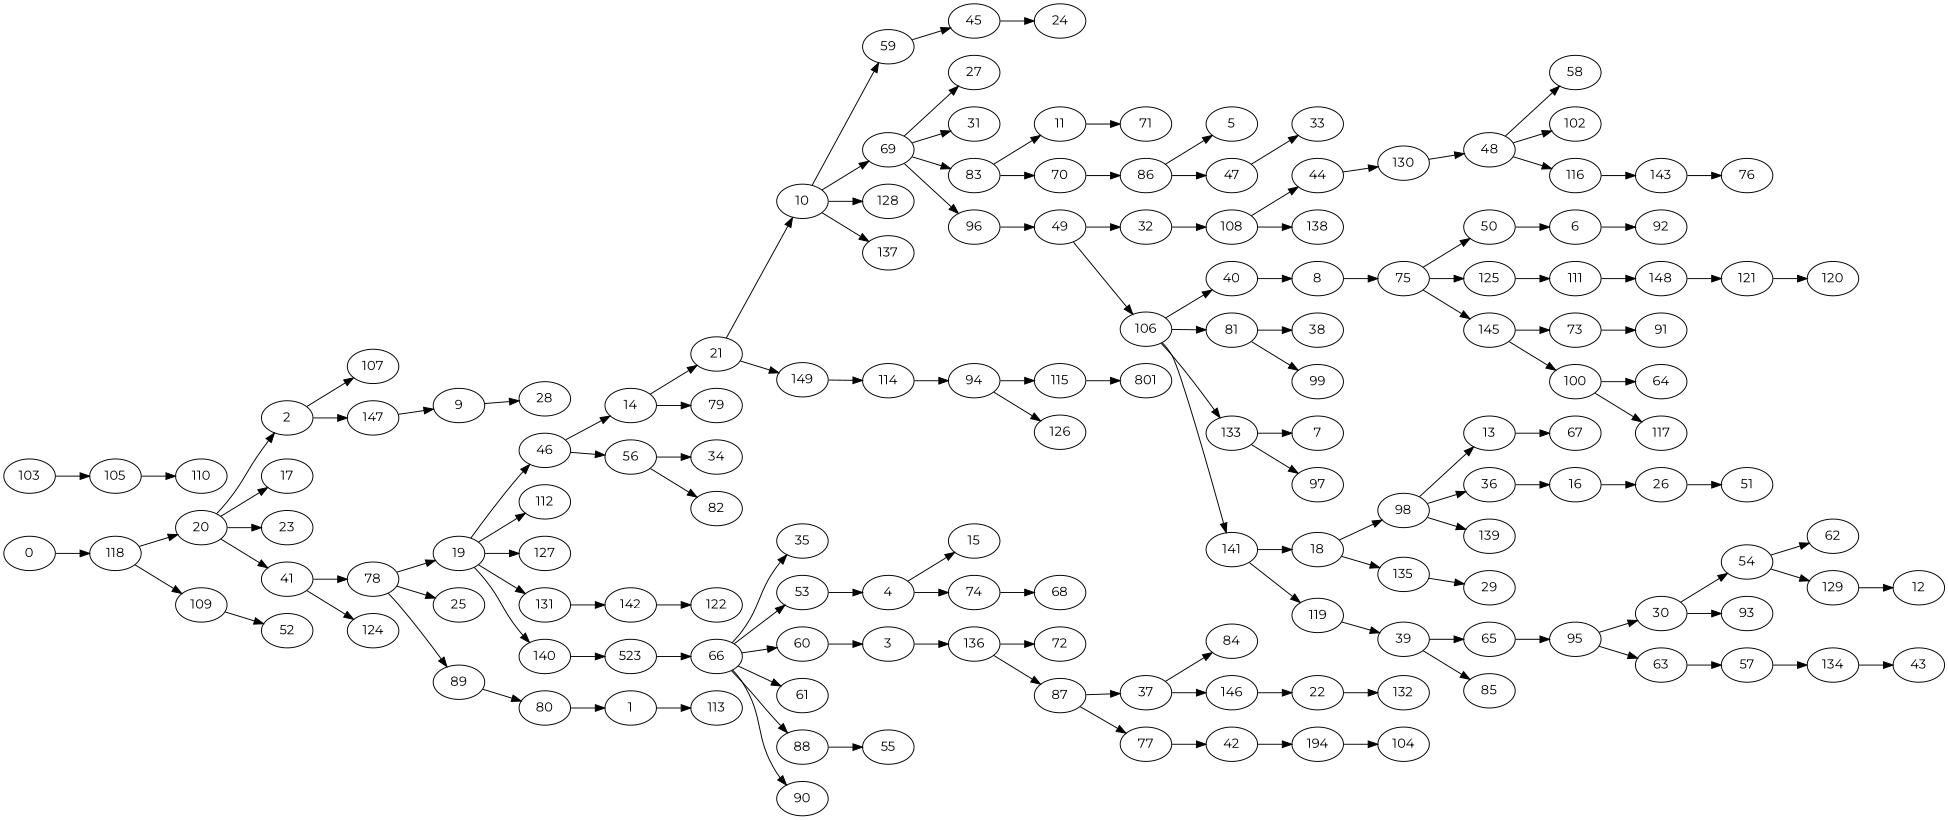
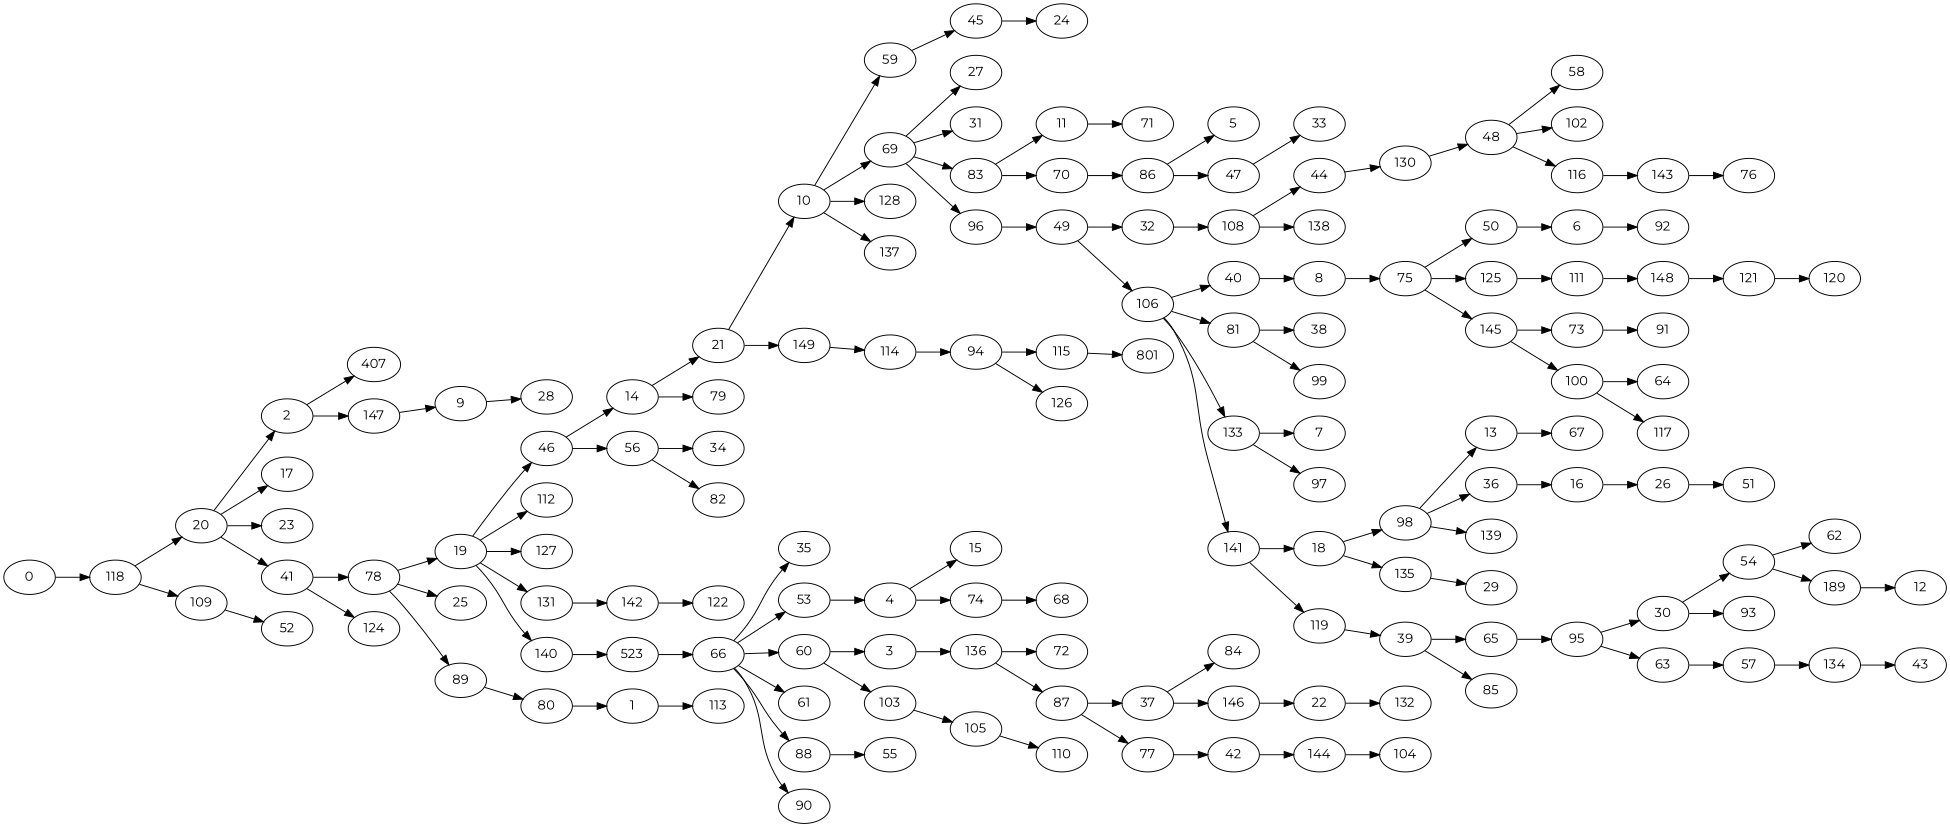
(373, 366) -> (374, 364)
(1833, 588) -> (1835, 588)
none -> (843, 675)
(1318, 744) -> (1320, 755)
